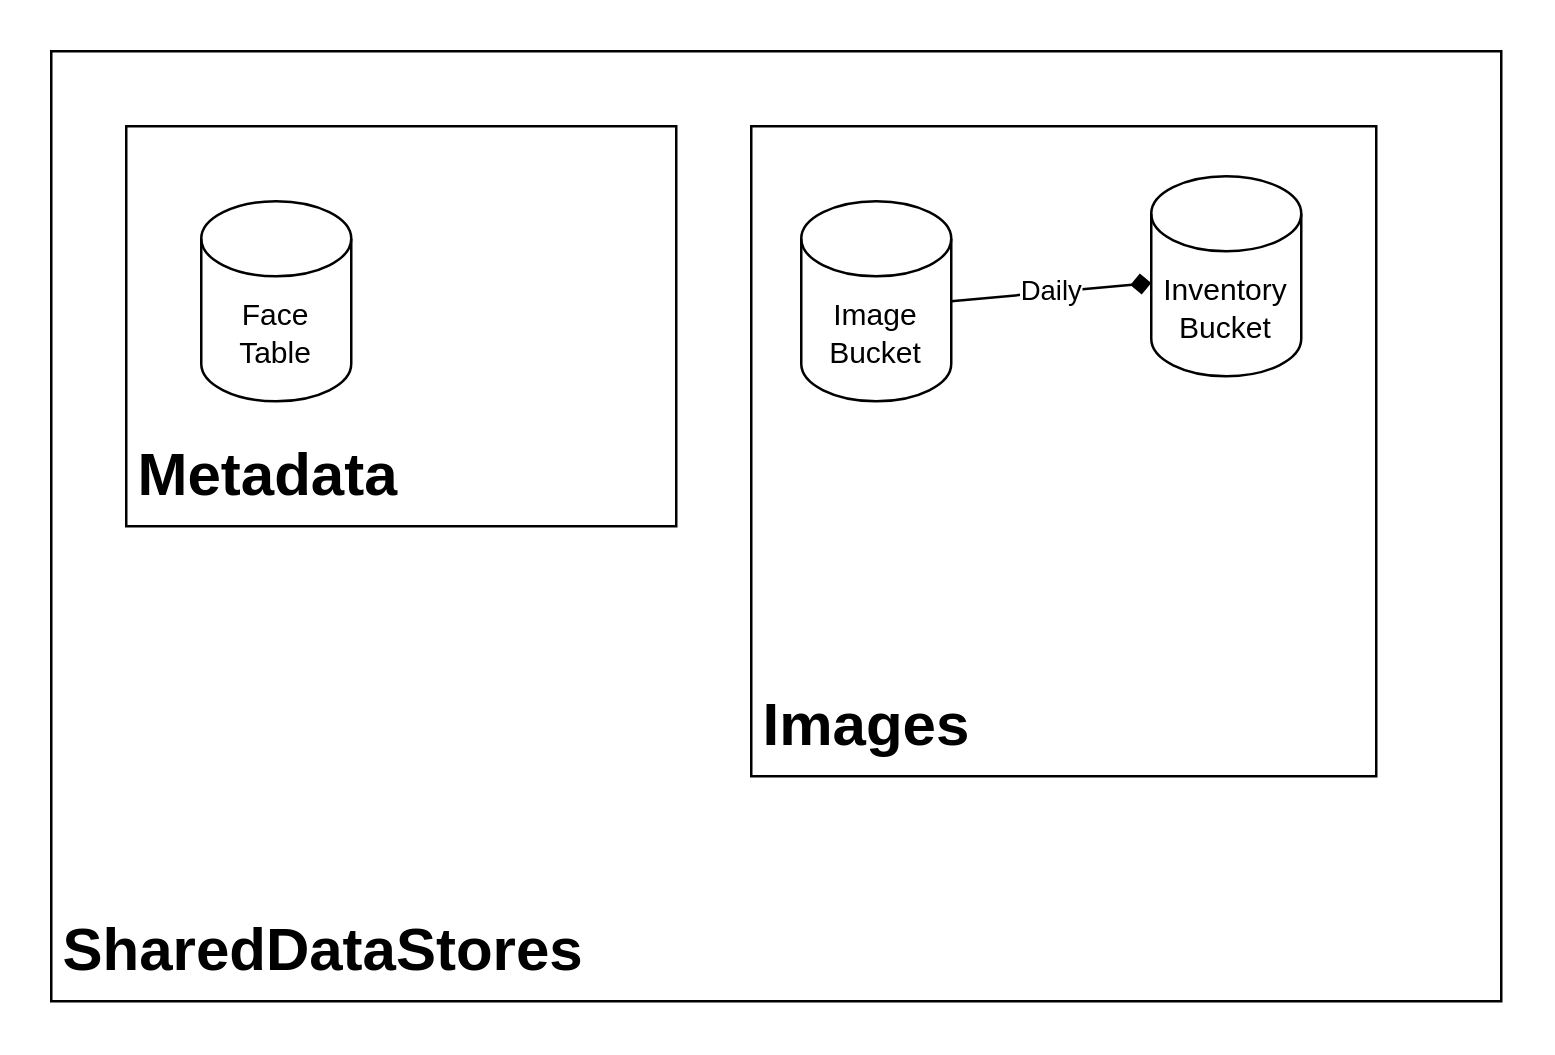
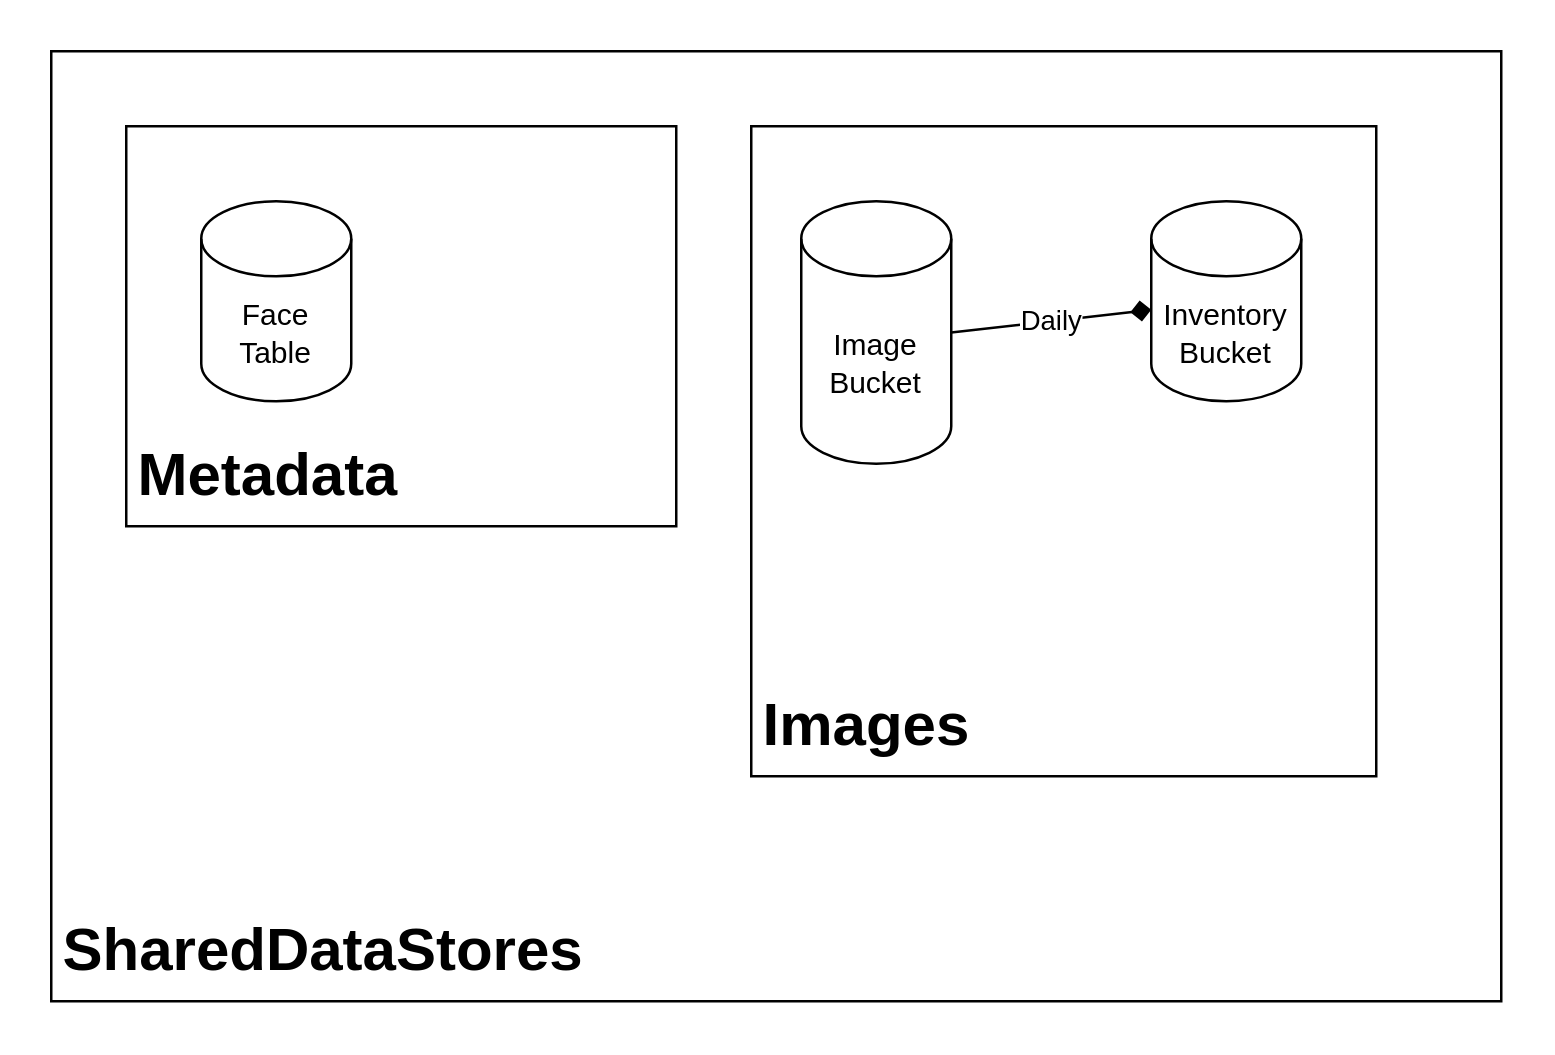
(1226, 276) -> (1226, 301)
(876, 301) -> (876, 333)
